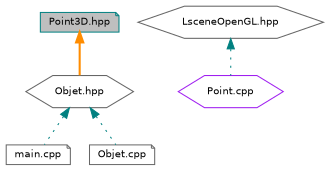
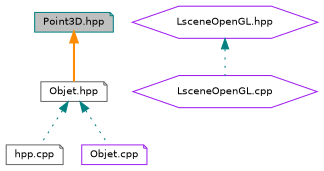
(231, 22) -> (225, 22)
(80, 92) -> (74, 92)
(231, 92) -> (225, 92)
(38, 155) -> (35, 155)
(122, 155) -> (114, 155)
